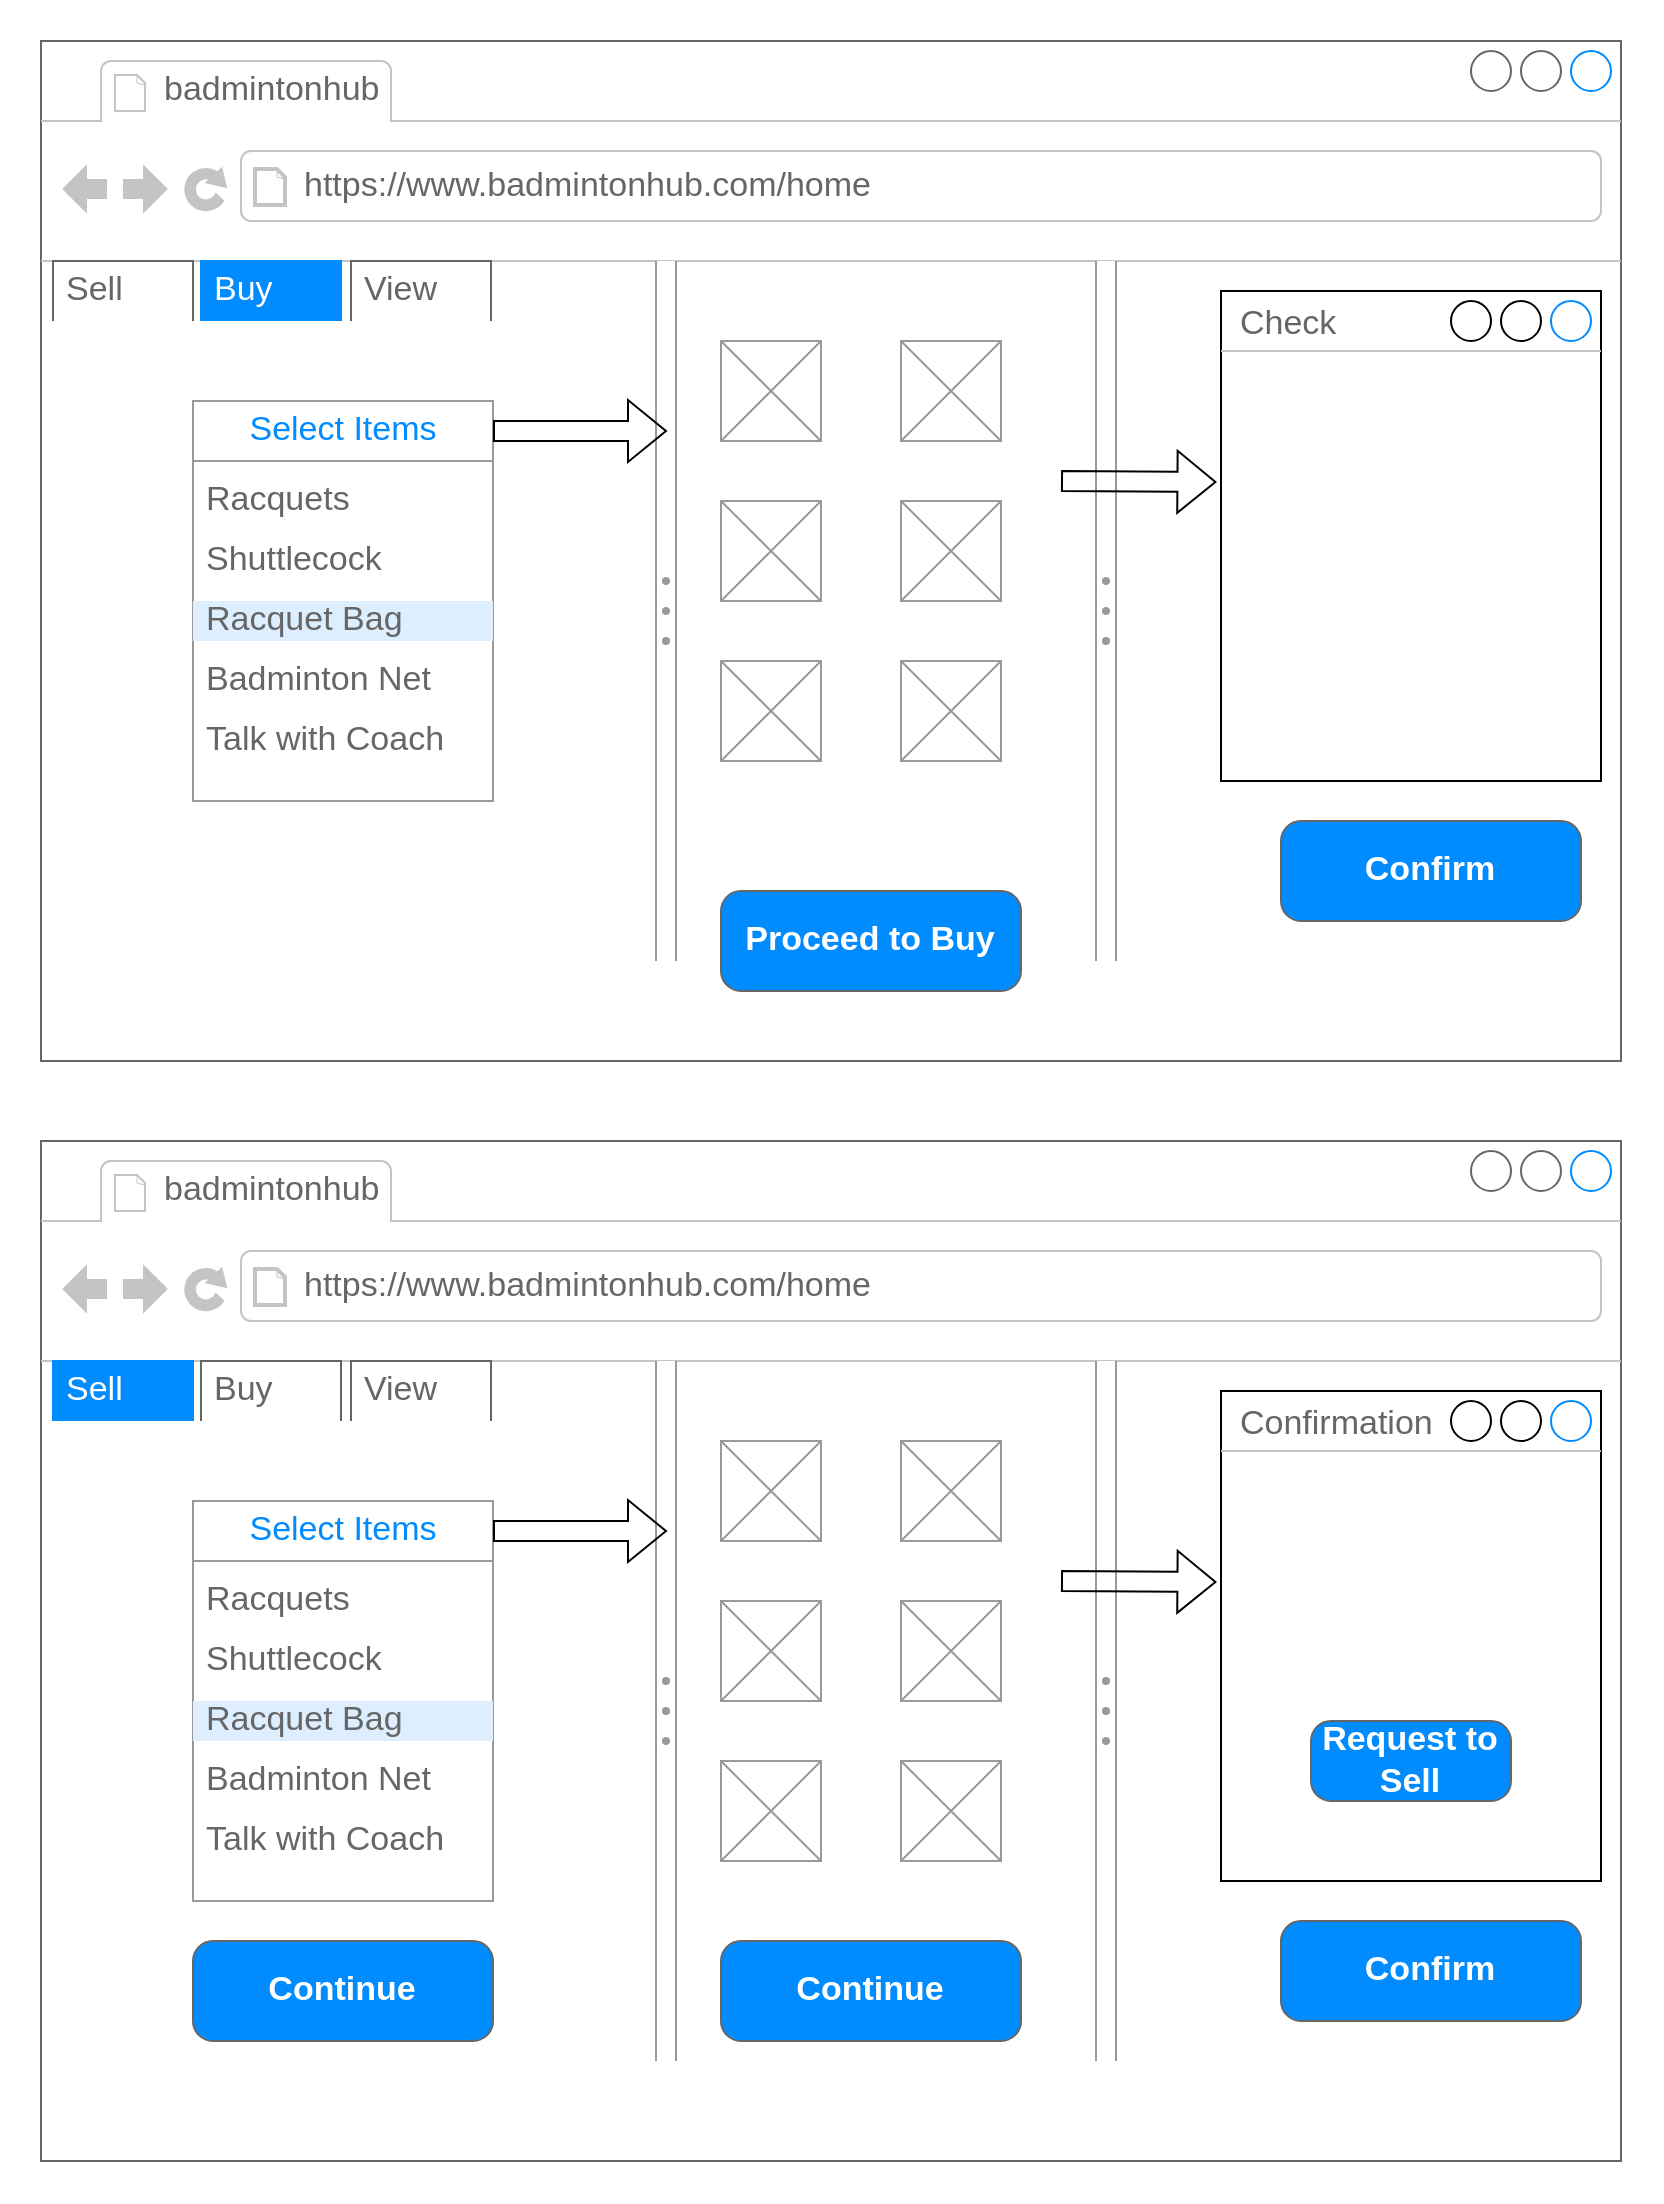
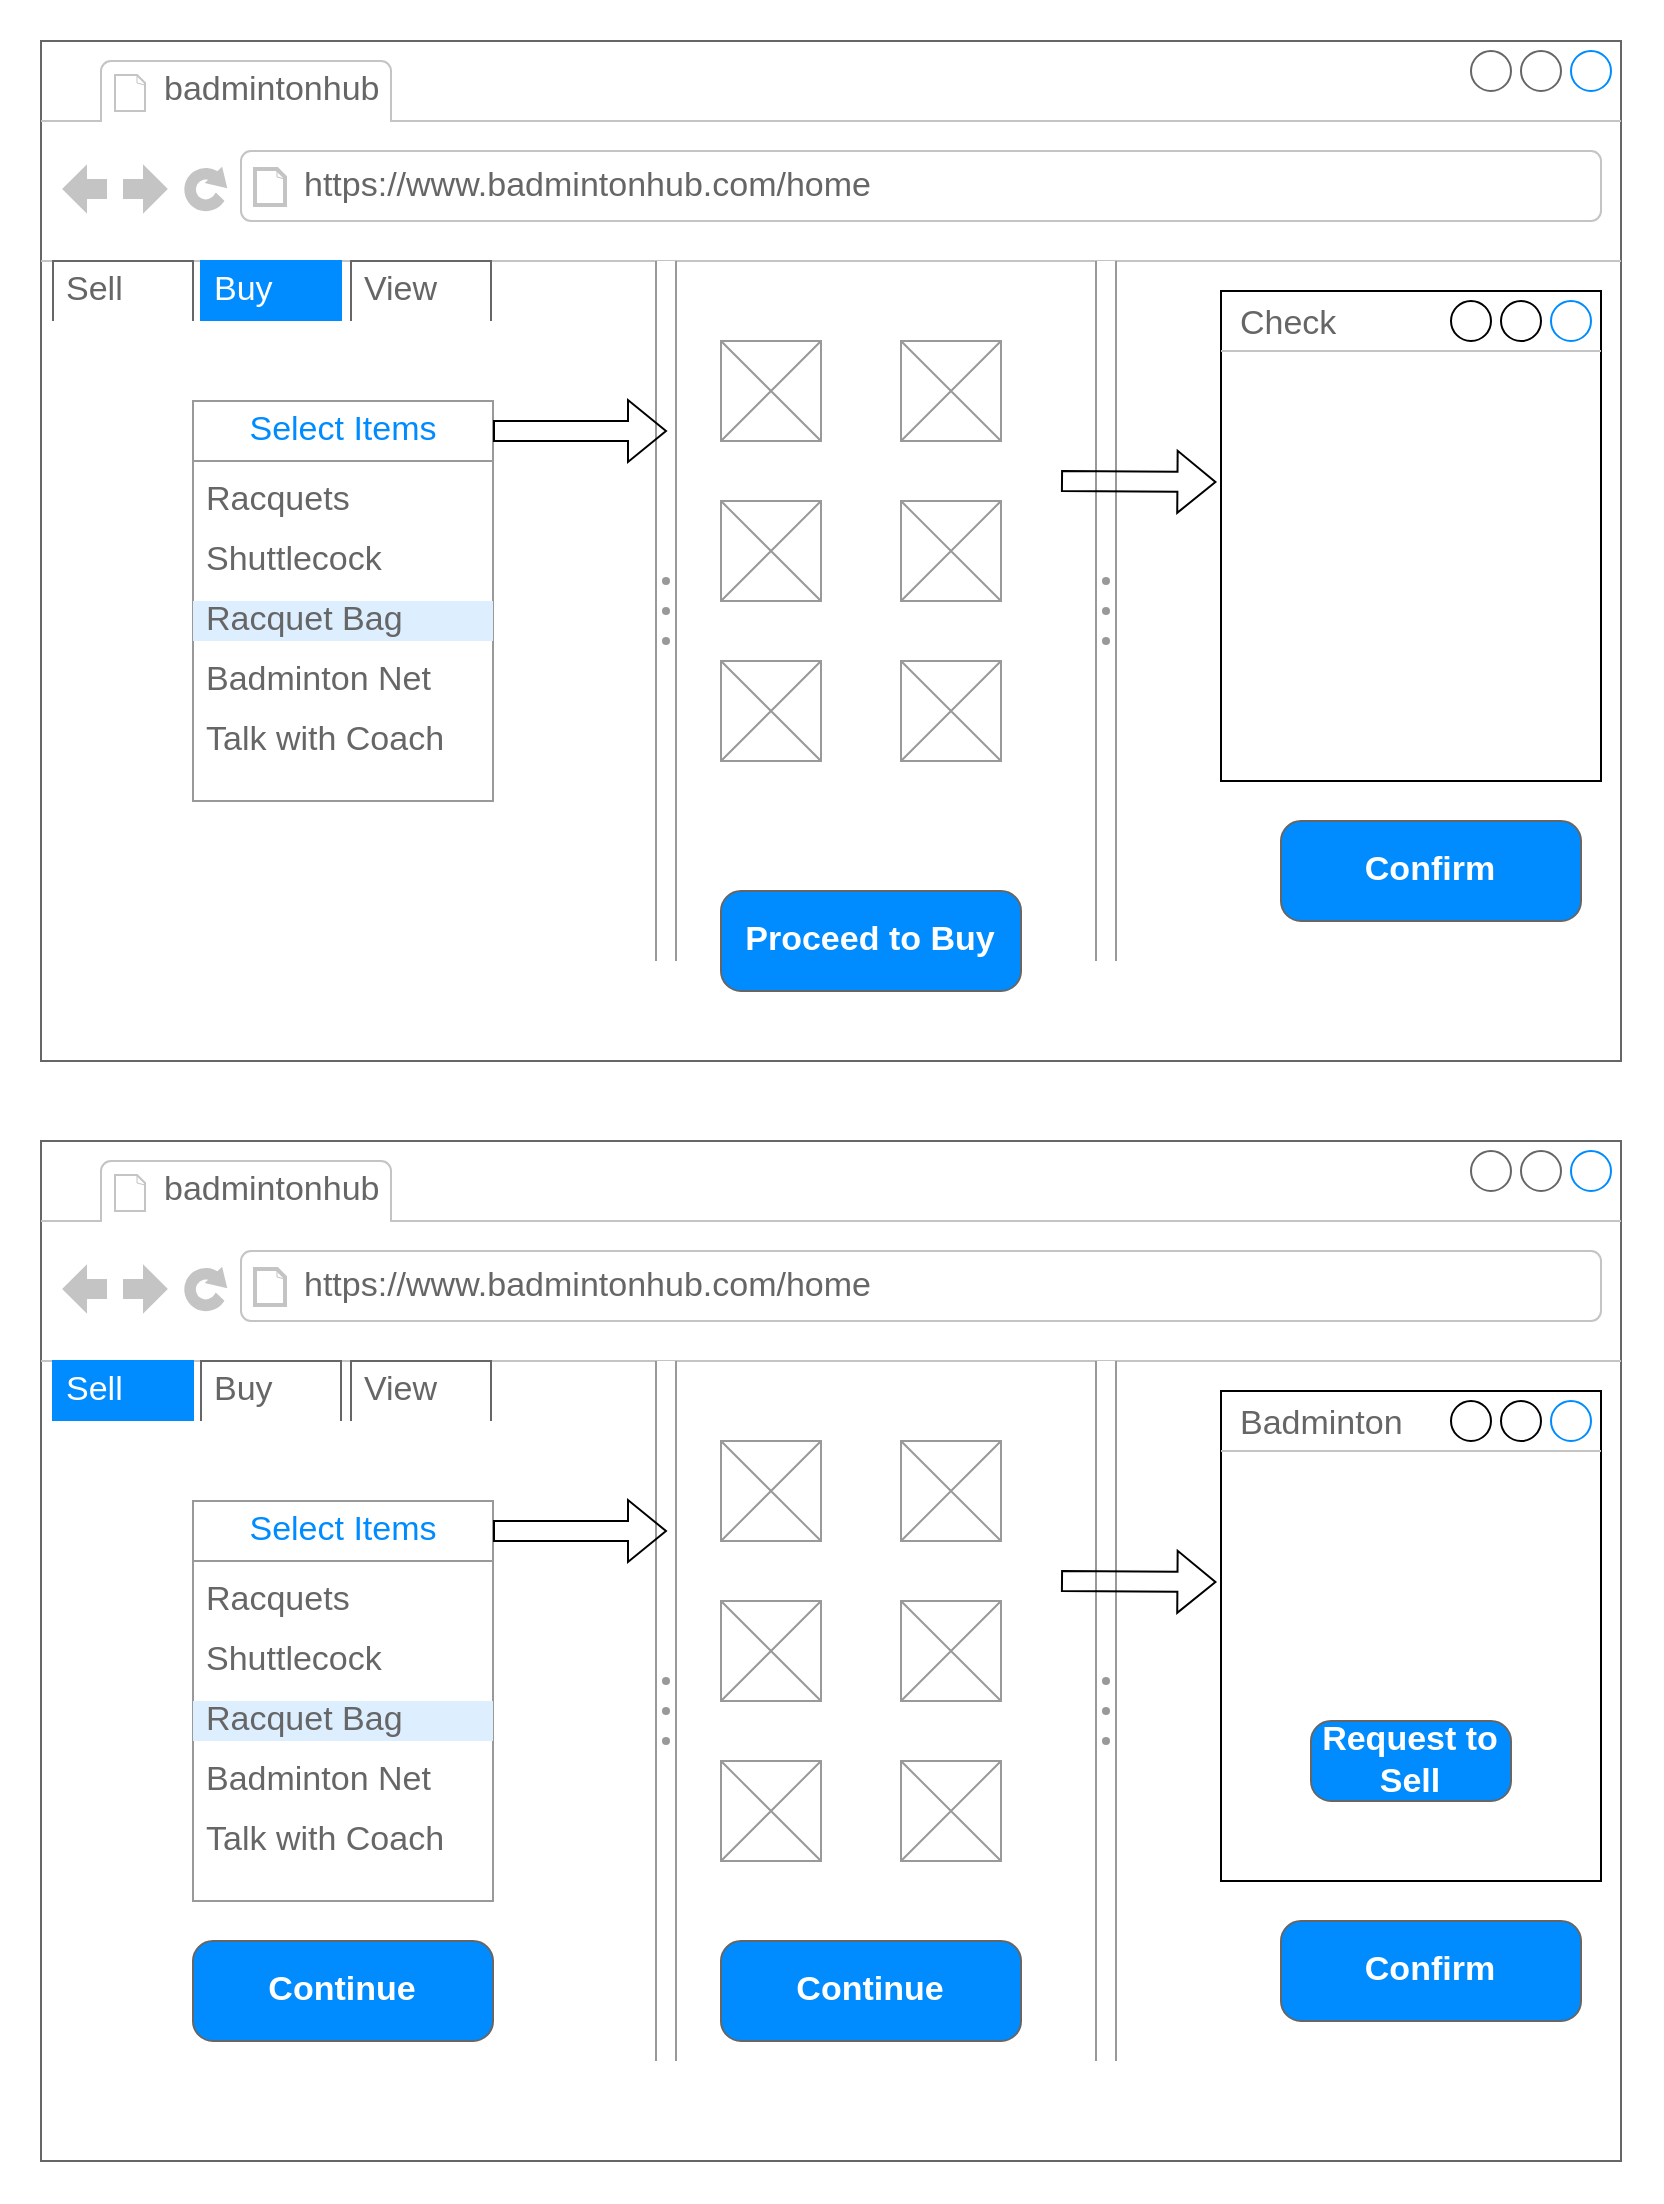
(1346, 1425) -> (1322, 1425)
